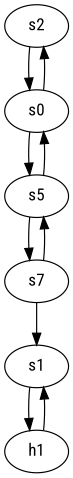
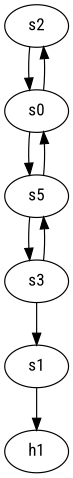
(37, 281) -> (37, 281)
(45, 415) -> none
